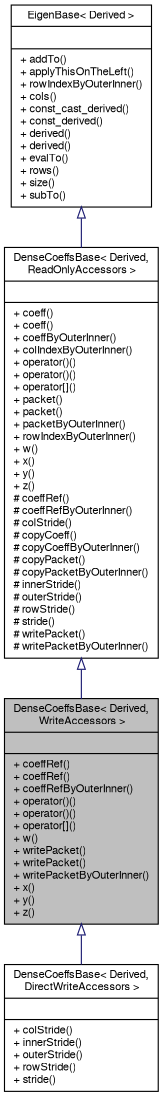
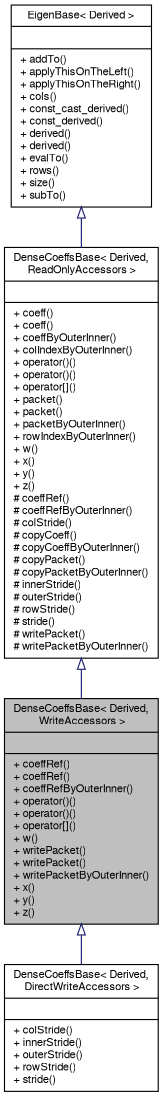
(81, 84) -> (81, 84)
